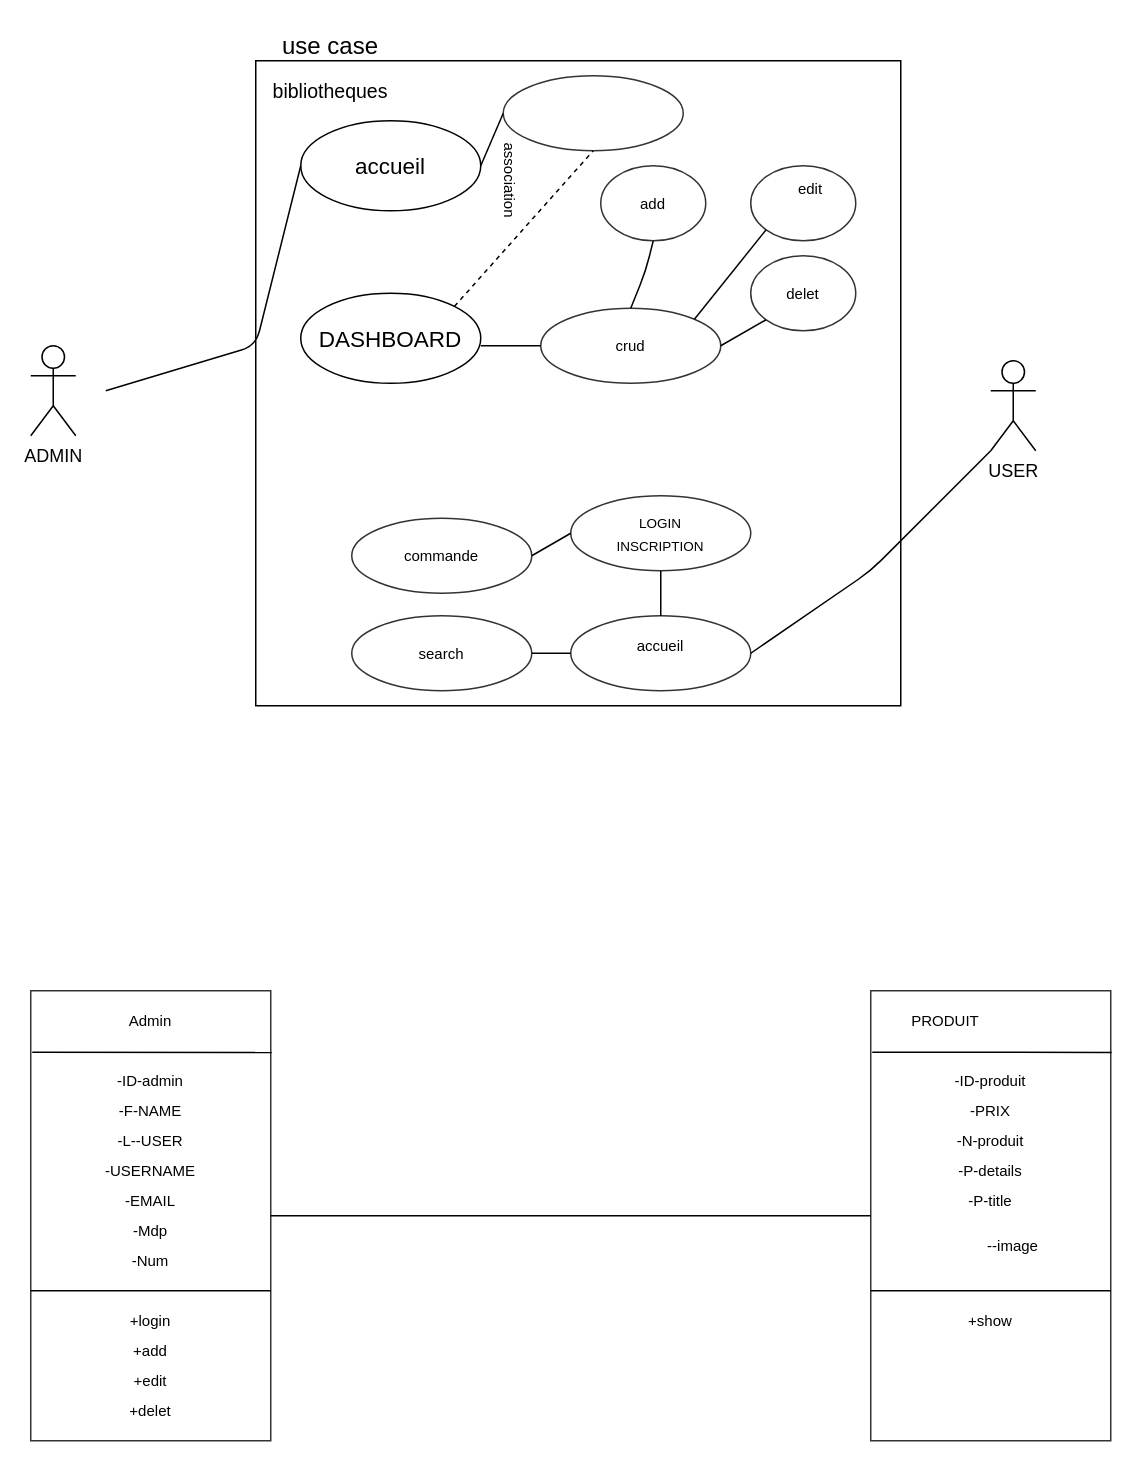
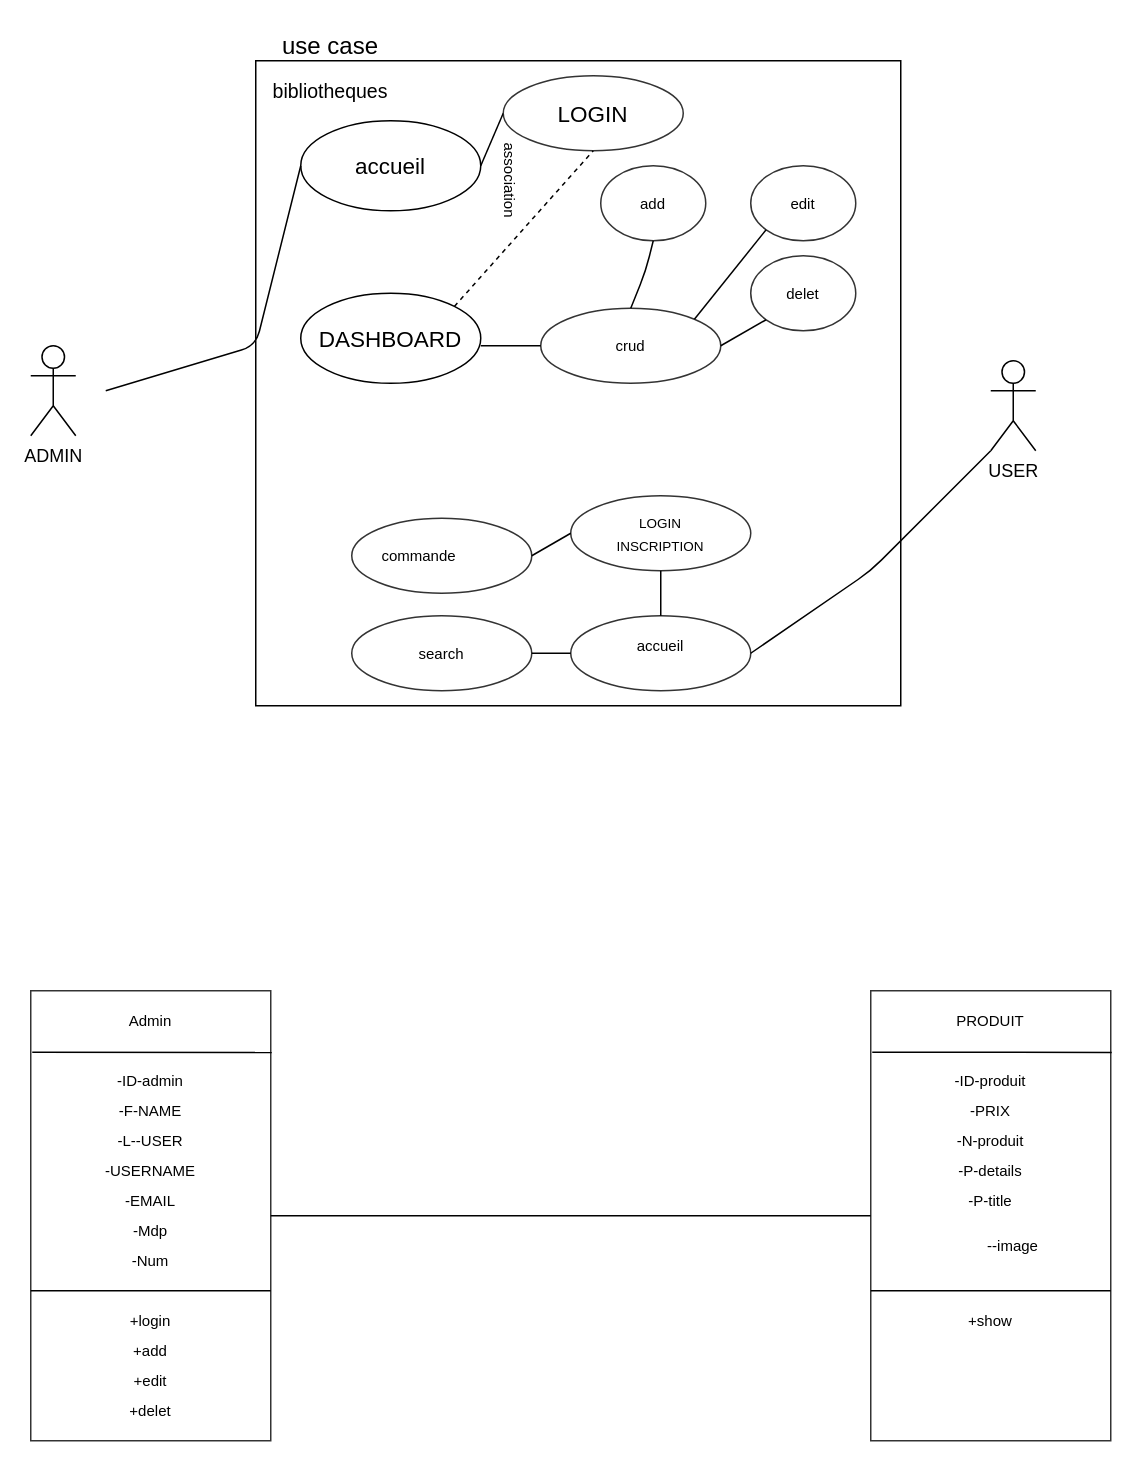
none -> (593, 113)
(811, 188) -> (803, 203)
(442, 556) -> (419, 556)
(946, 1021) -> (991, 1021)
